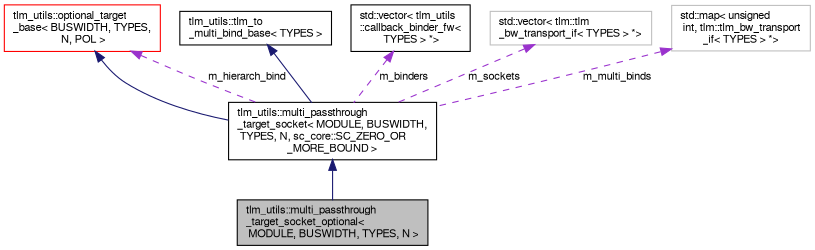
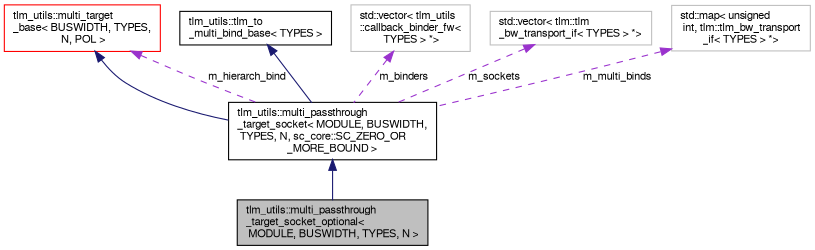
(82, 28) -> (82, 28)
(411, 28) -> (411, 28)
